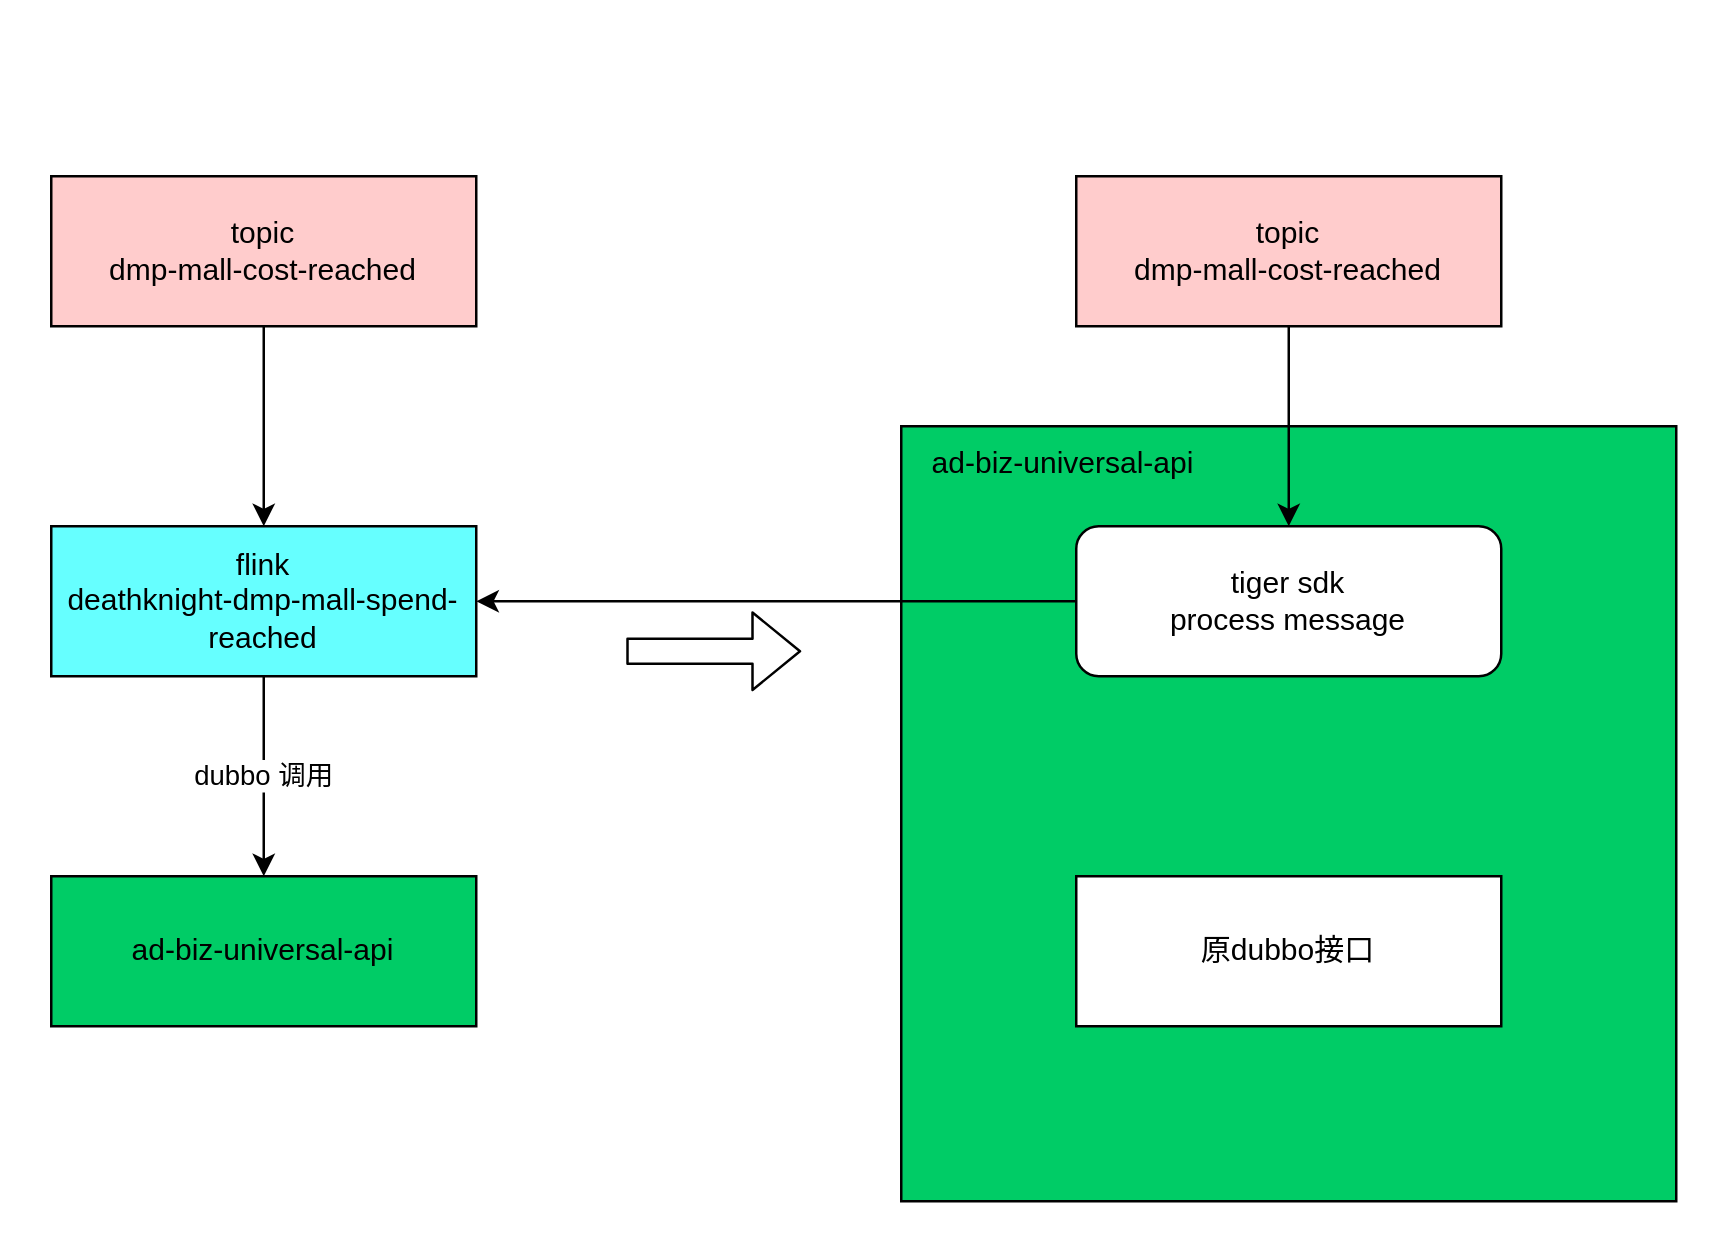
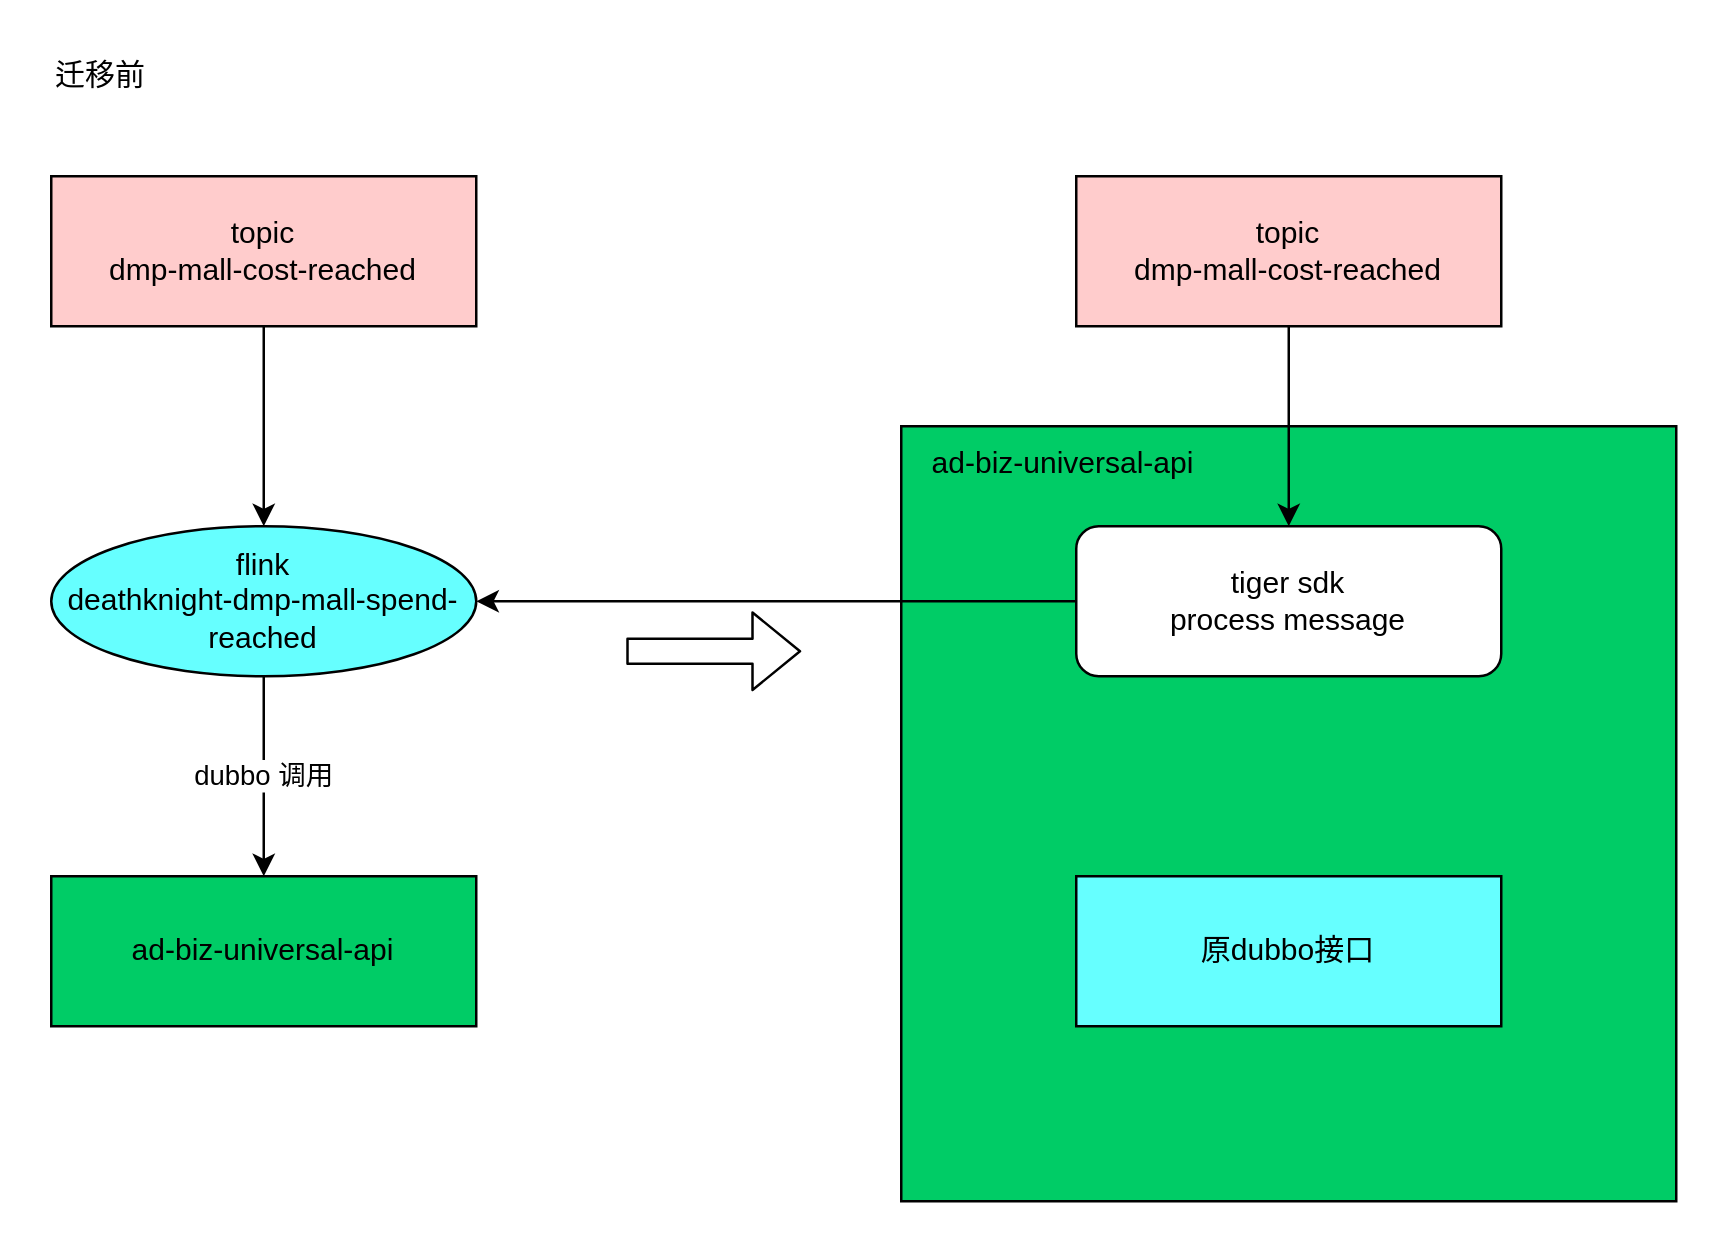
none -> (101, 76)
(264, 601) -> (264, 601)
(1289, 951) -> (1289, 951)
